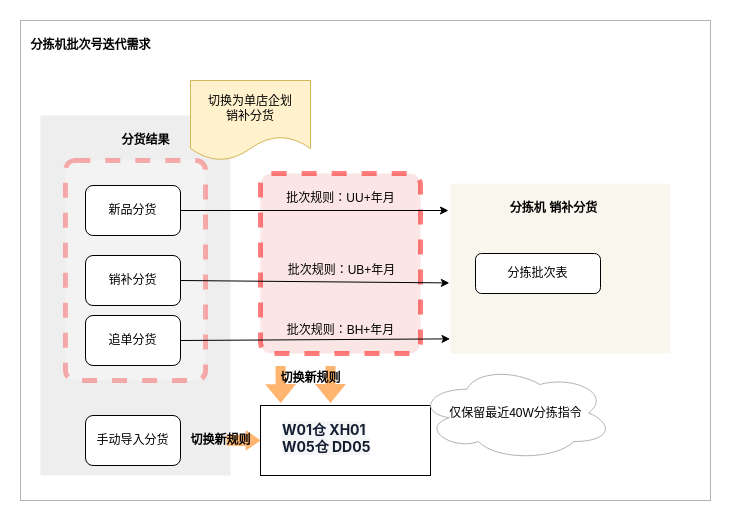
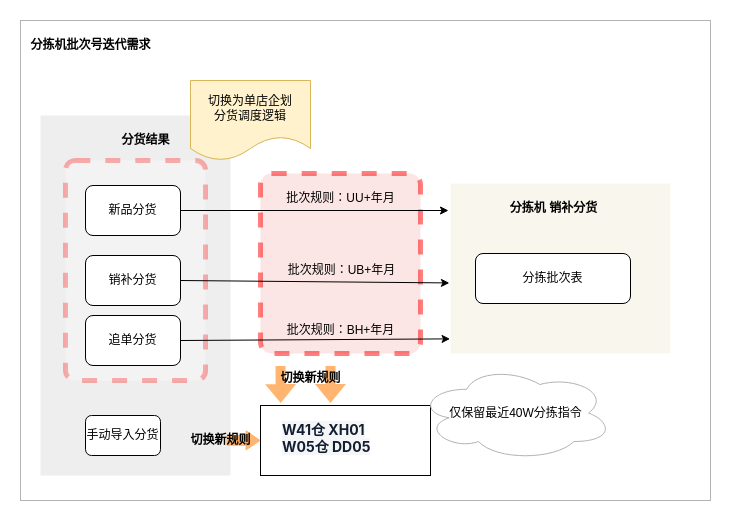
(251, 109) -> (251, 109)
(538, 274) -> (553, 279)
(314, 437) -> (314, 437)
(133, 441) -> (123, 436)
